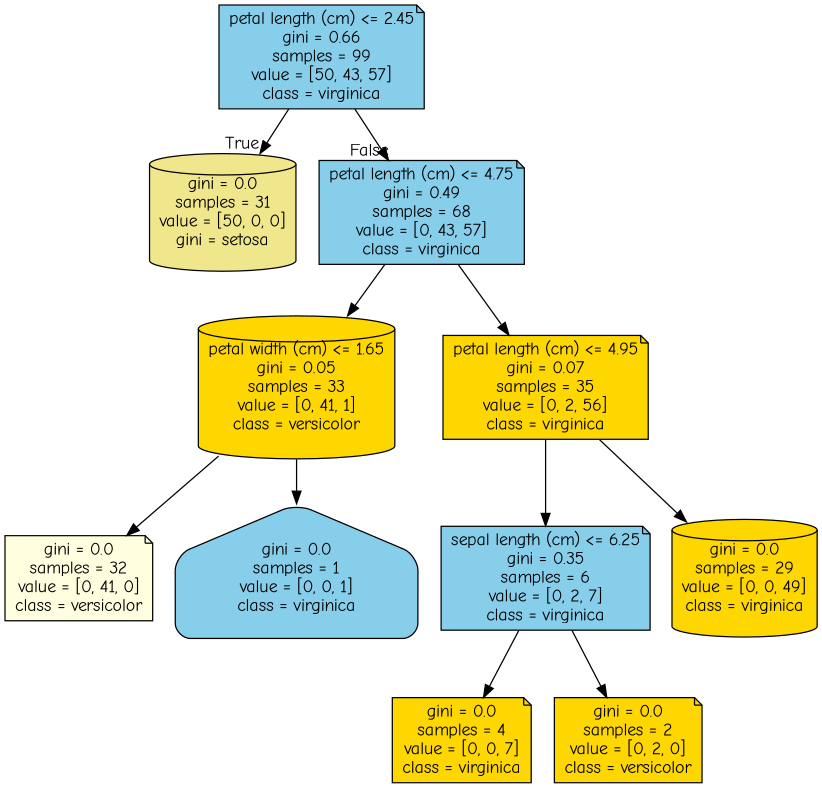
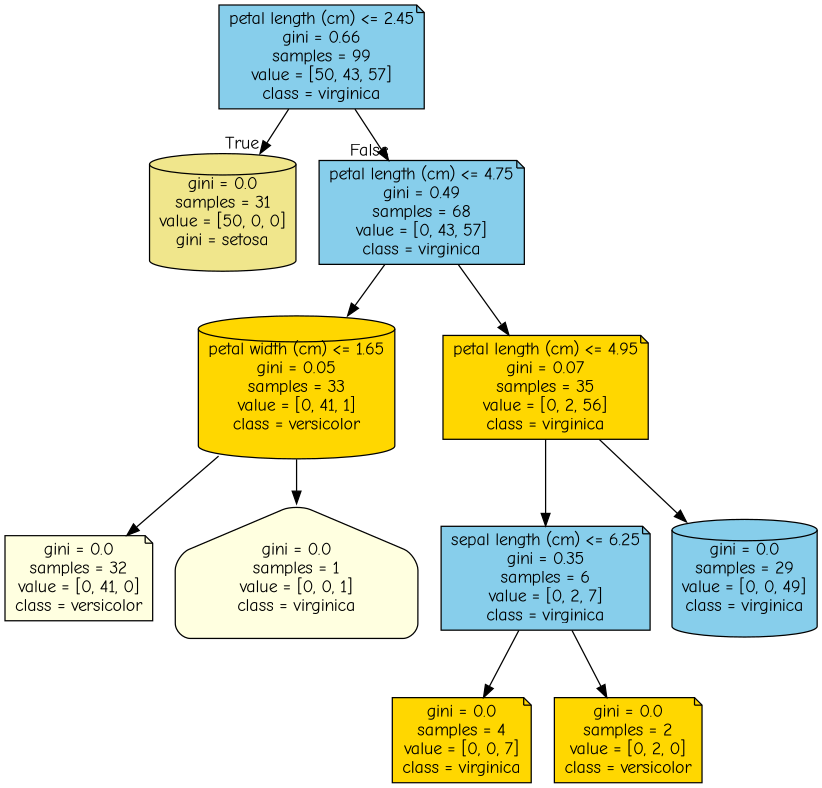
(297, 578) -> (297, 578)
(745, 578) -> (745, 578)
